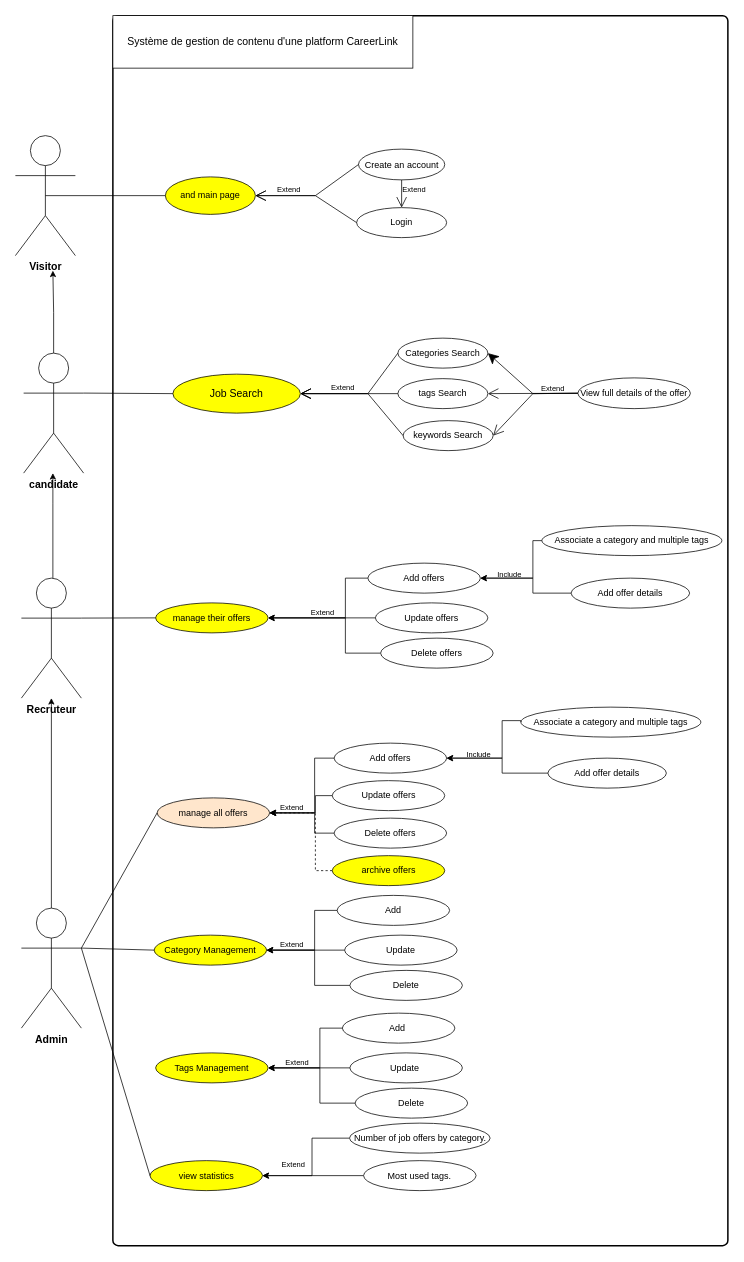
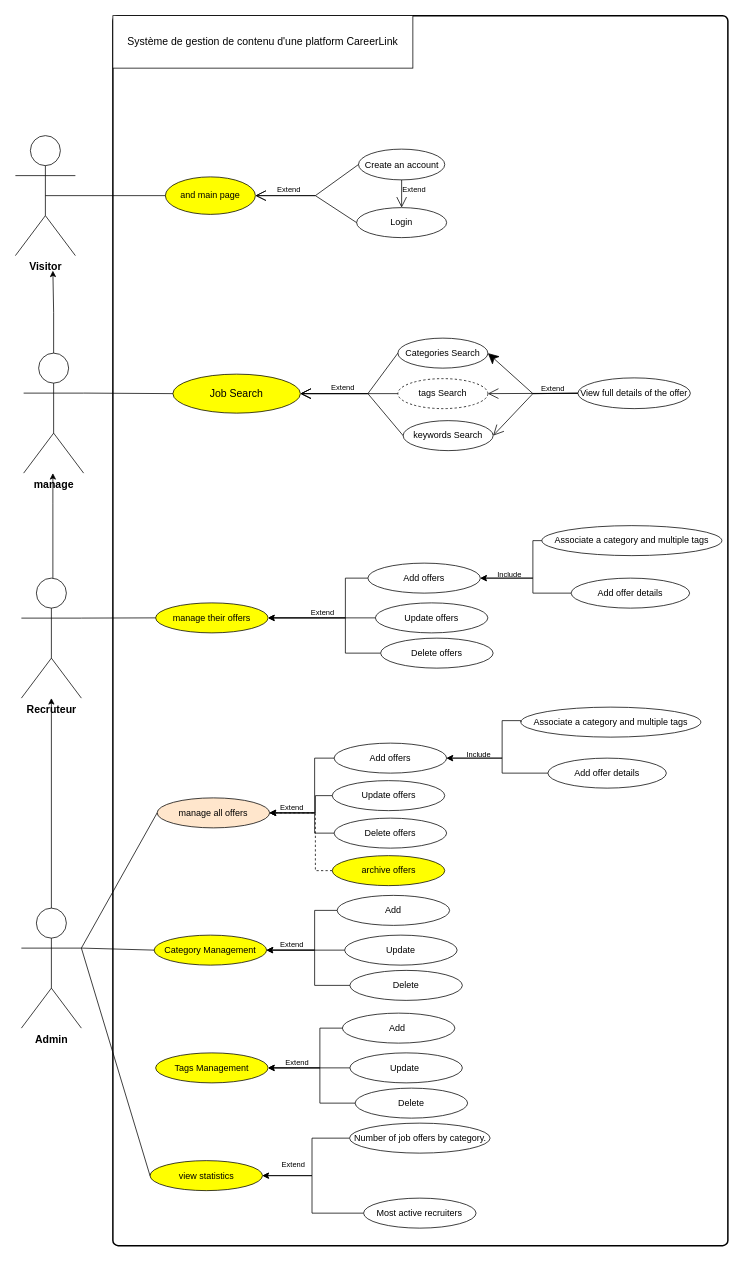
(443, 393) -> (443, 393)
(54, 484) -> (54, 484)
(339, 1175) -> none
(420, 1175) -> none
none -> (320, 1213)
none -> (420, 1213)
